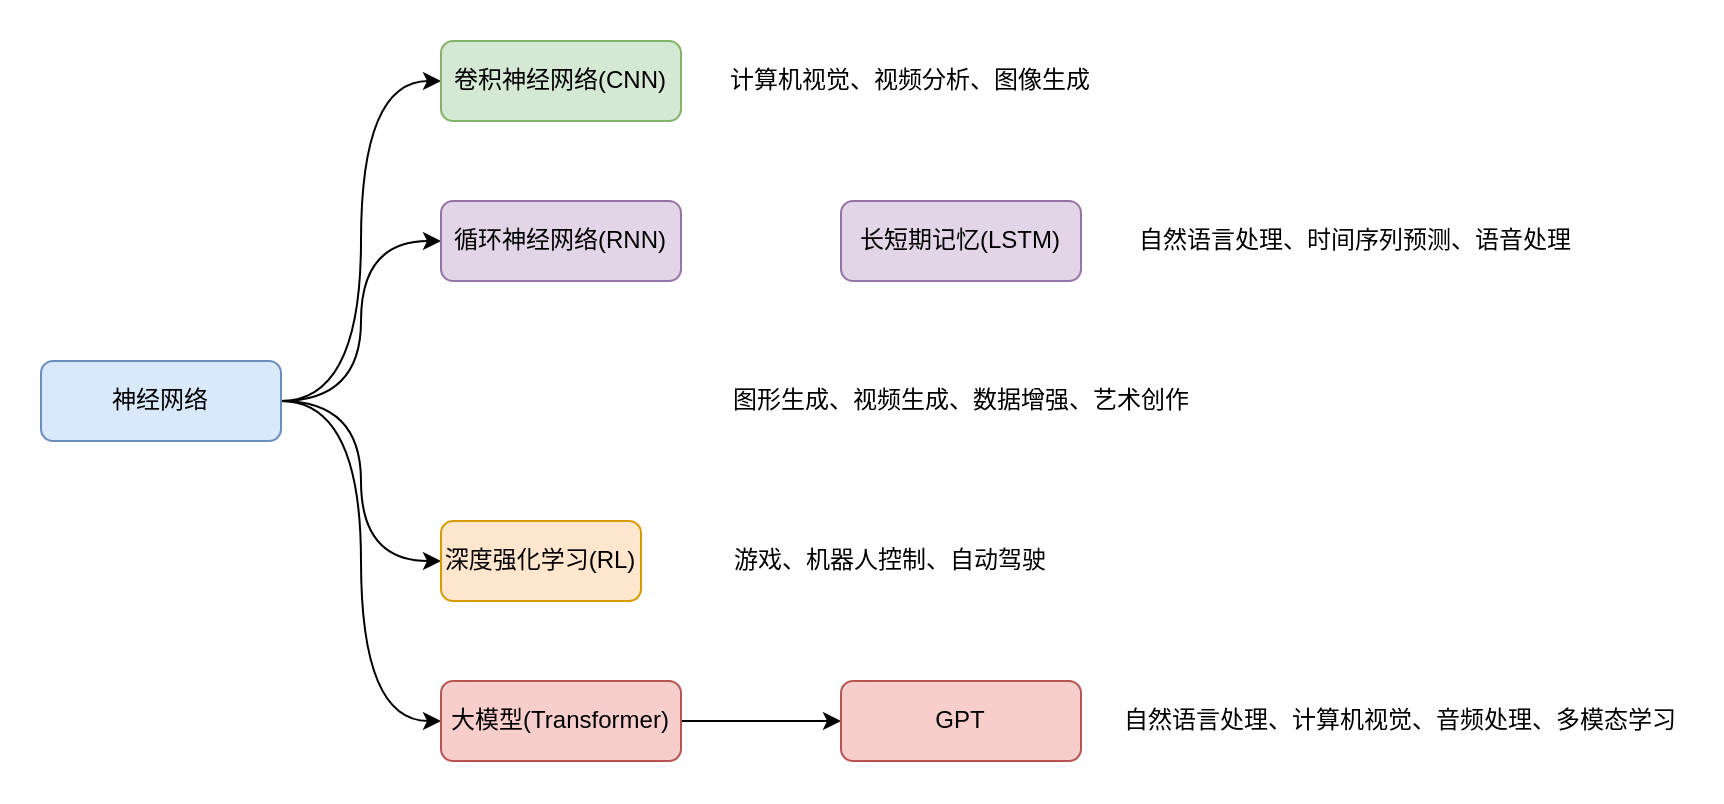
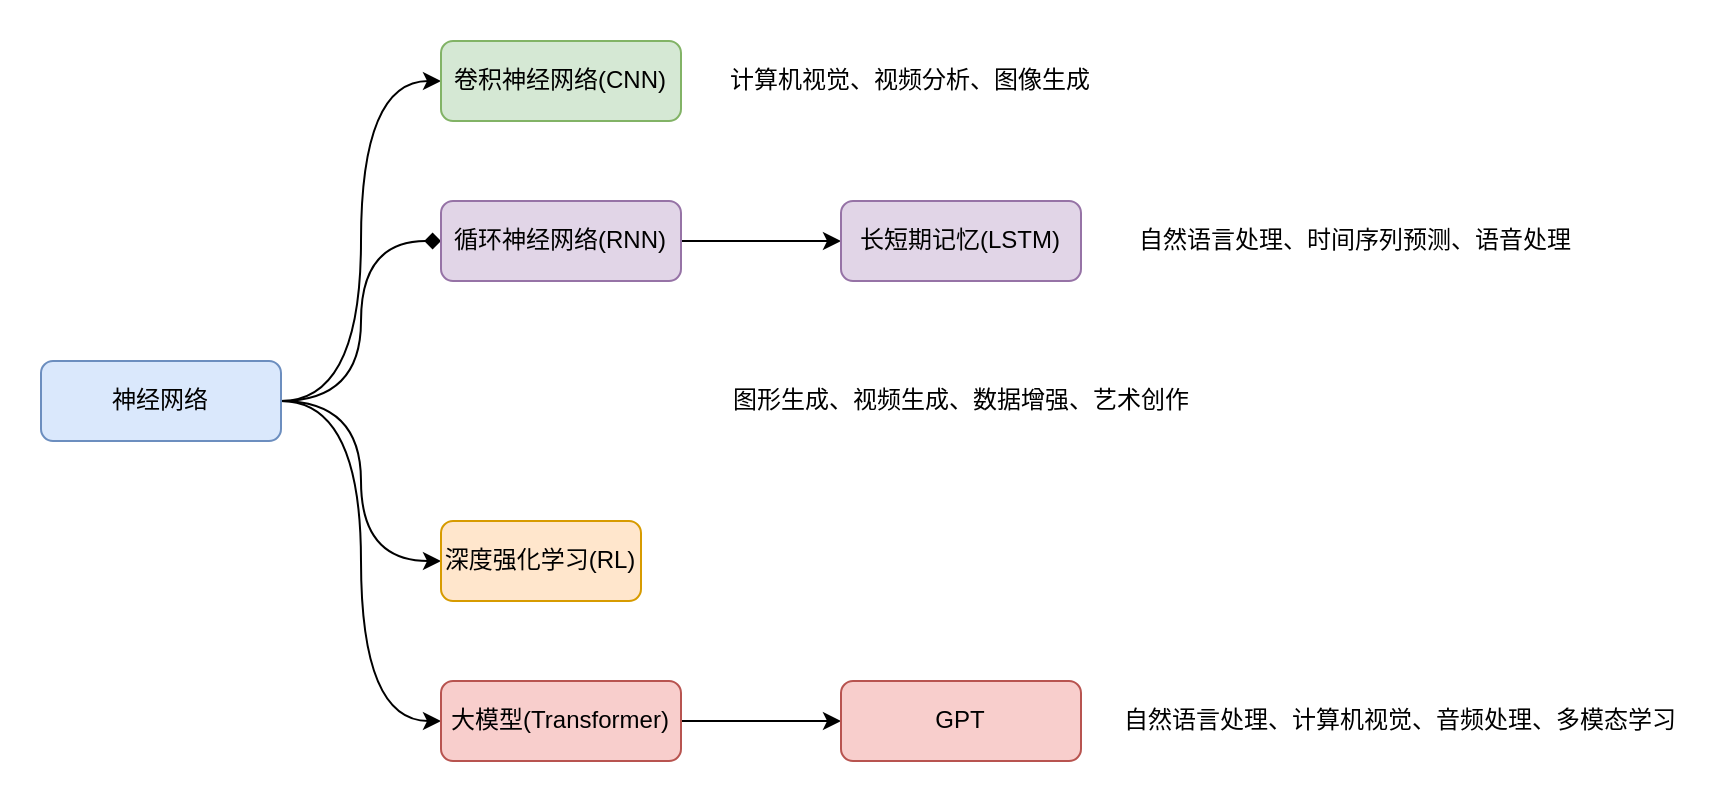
(426, 241) -> (425, 241)
none -> (754, 241)
(891, 561) -> none
